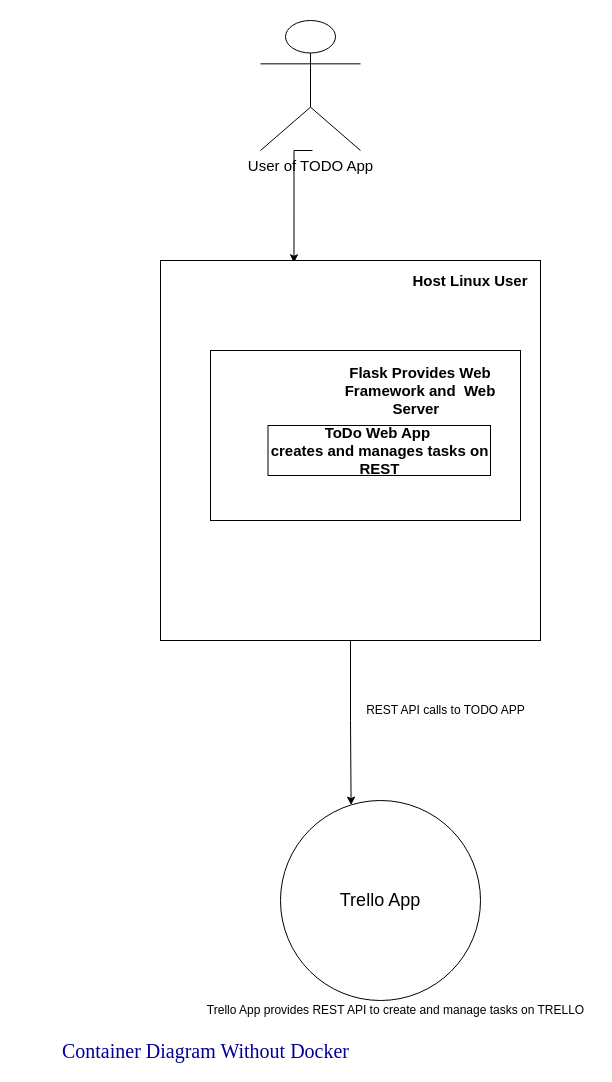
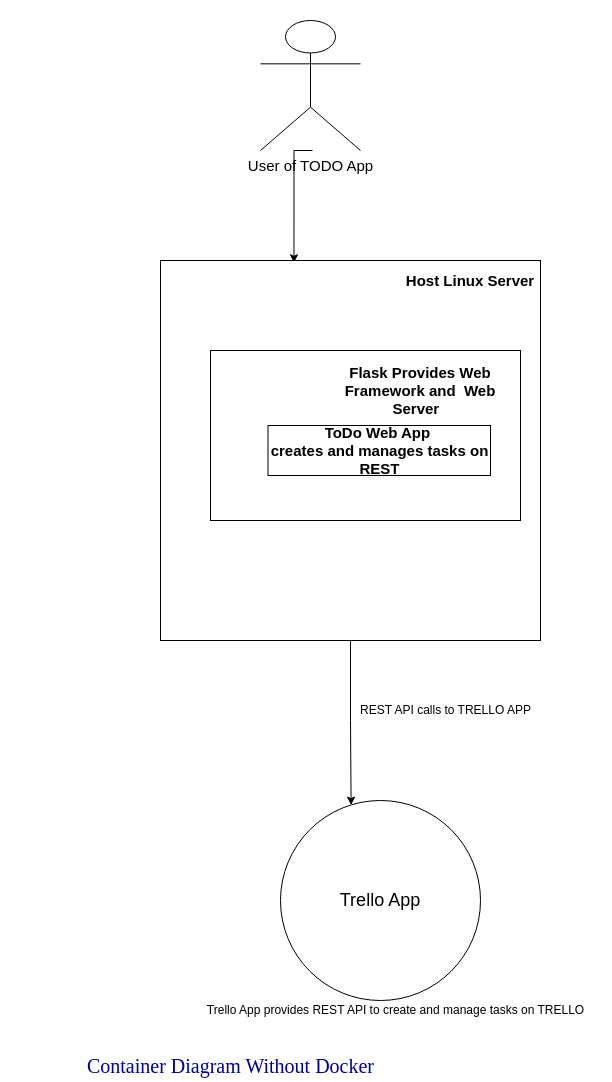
(471, 281) -> (471, 281)
(446, 711) -> (446, 711)
(211, 1051) -> (236, 1066)
